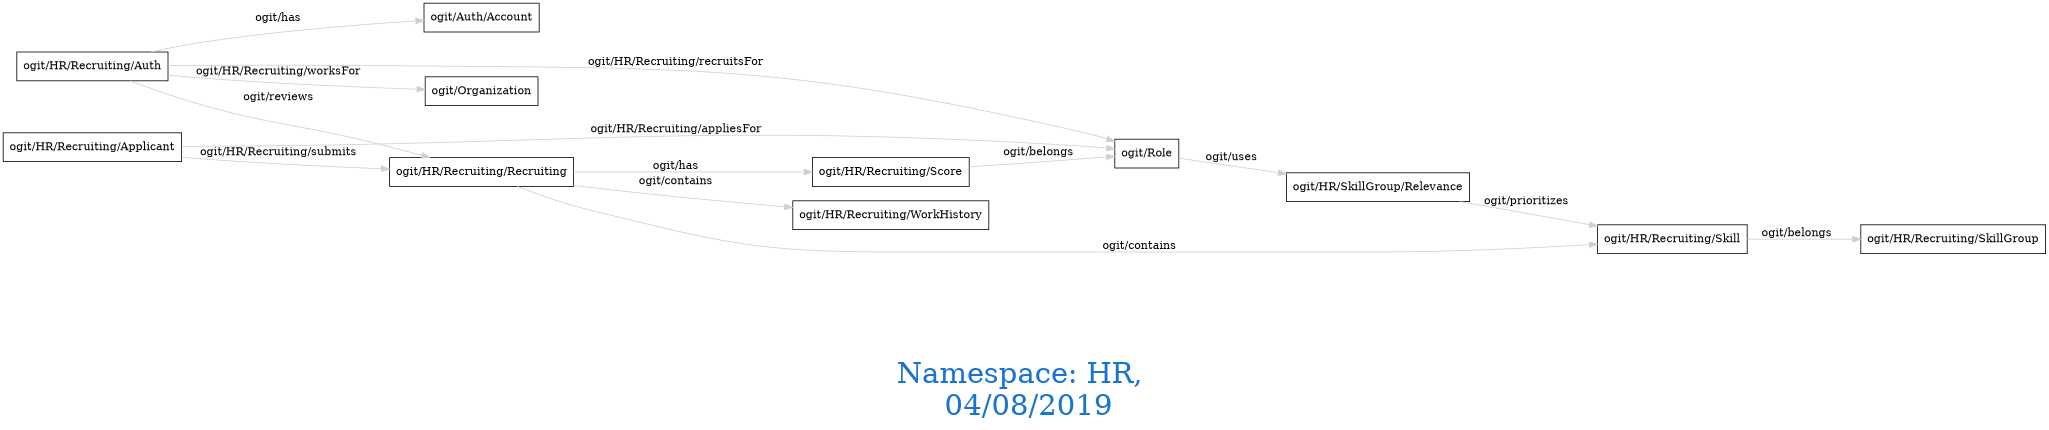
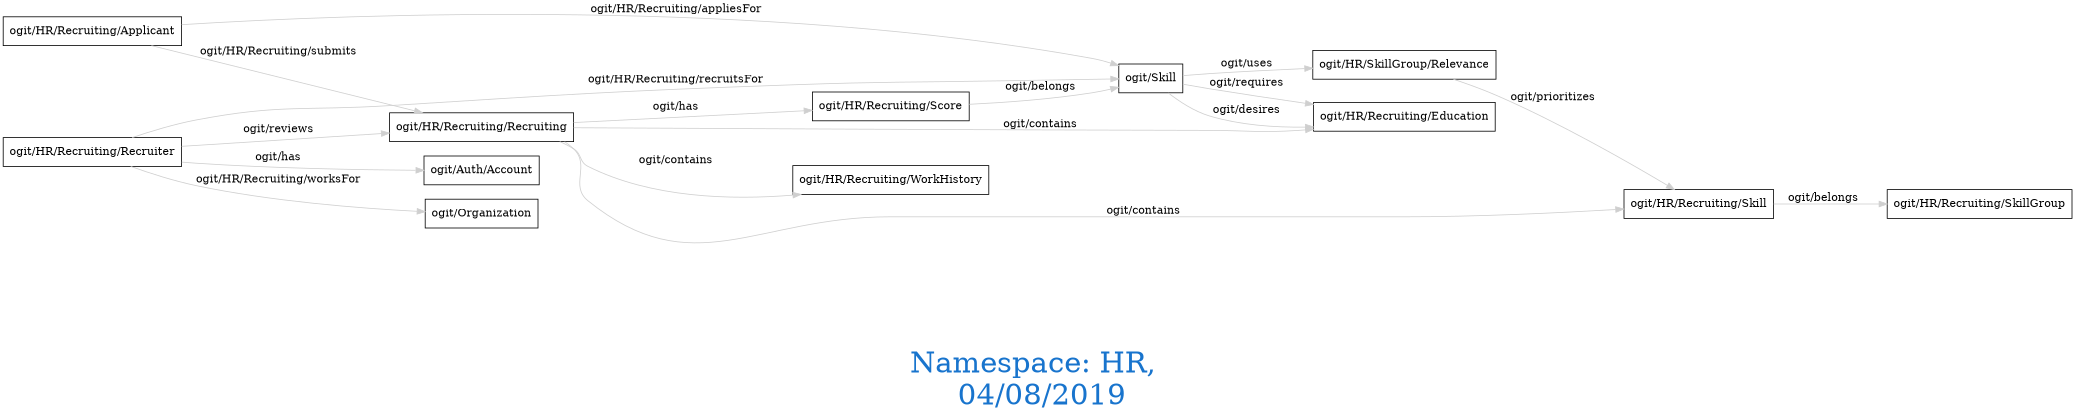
(92, 66) -> (92, 152)
none -> (1404, 117)
(1147, 154) -> (1151, 78)
